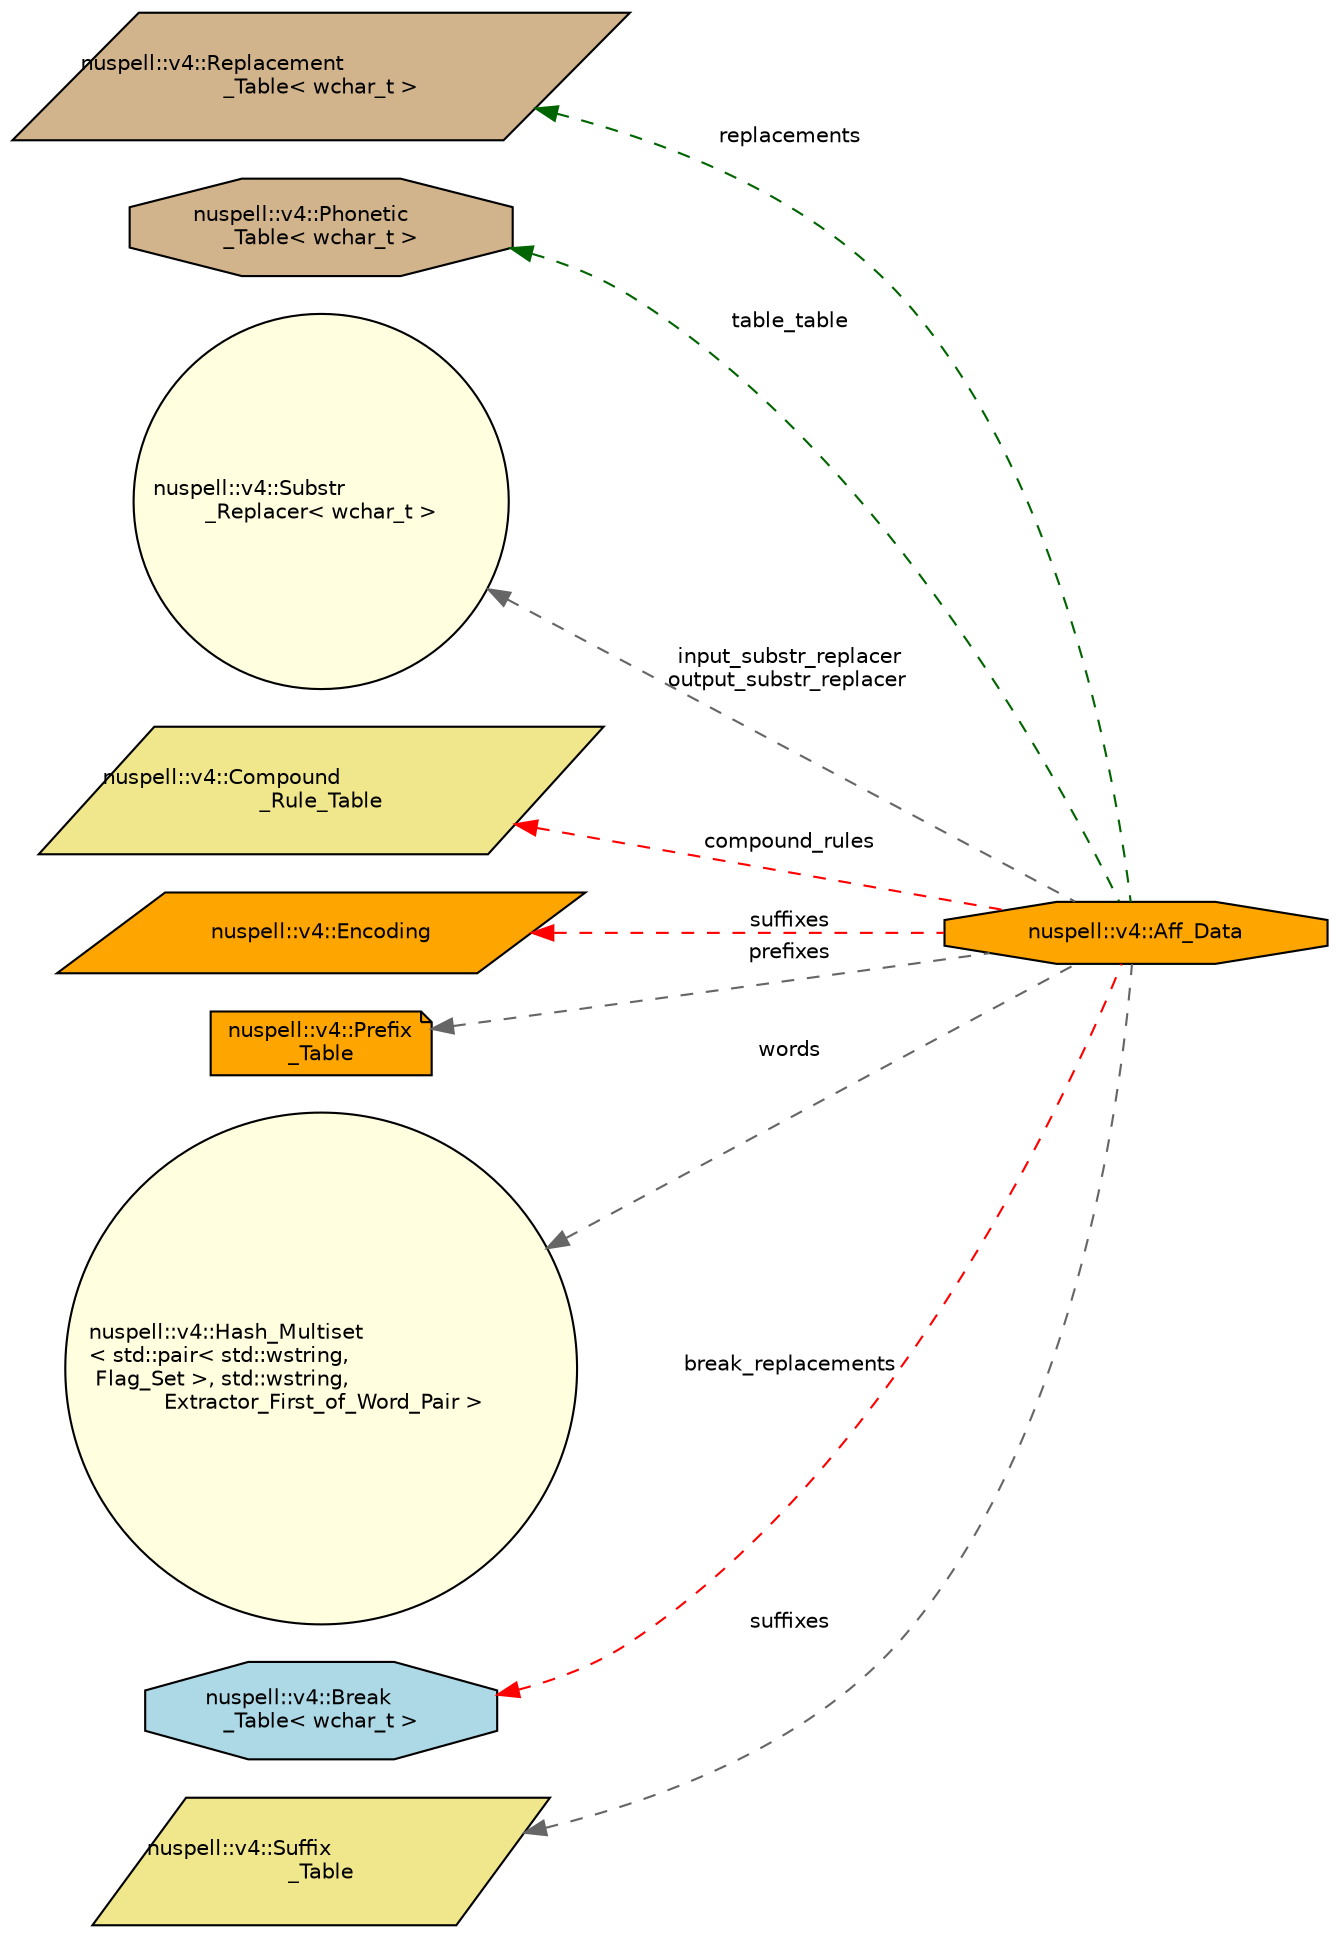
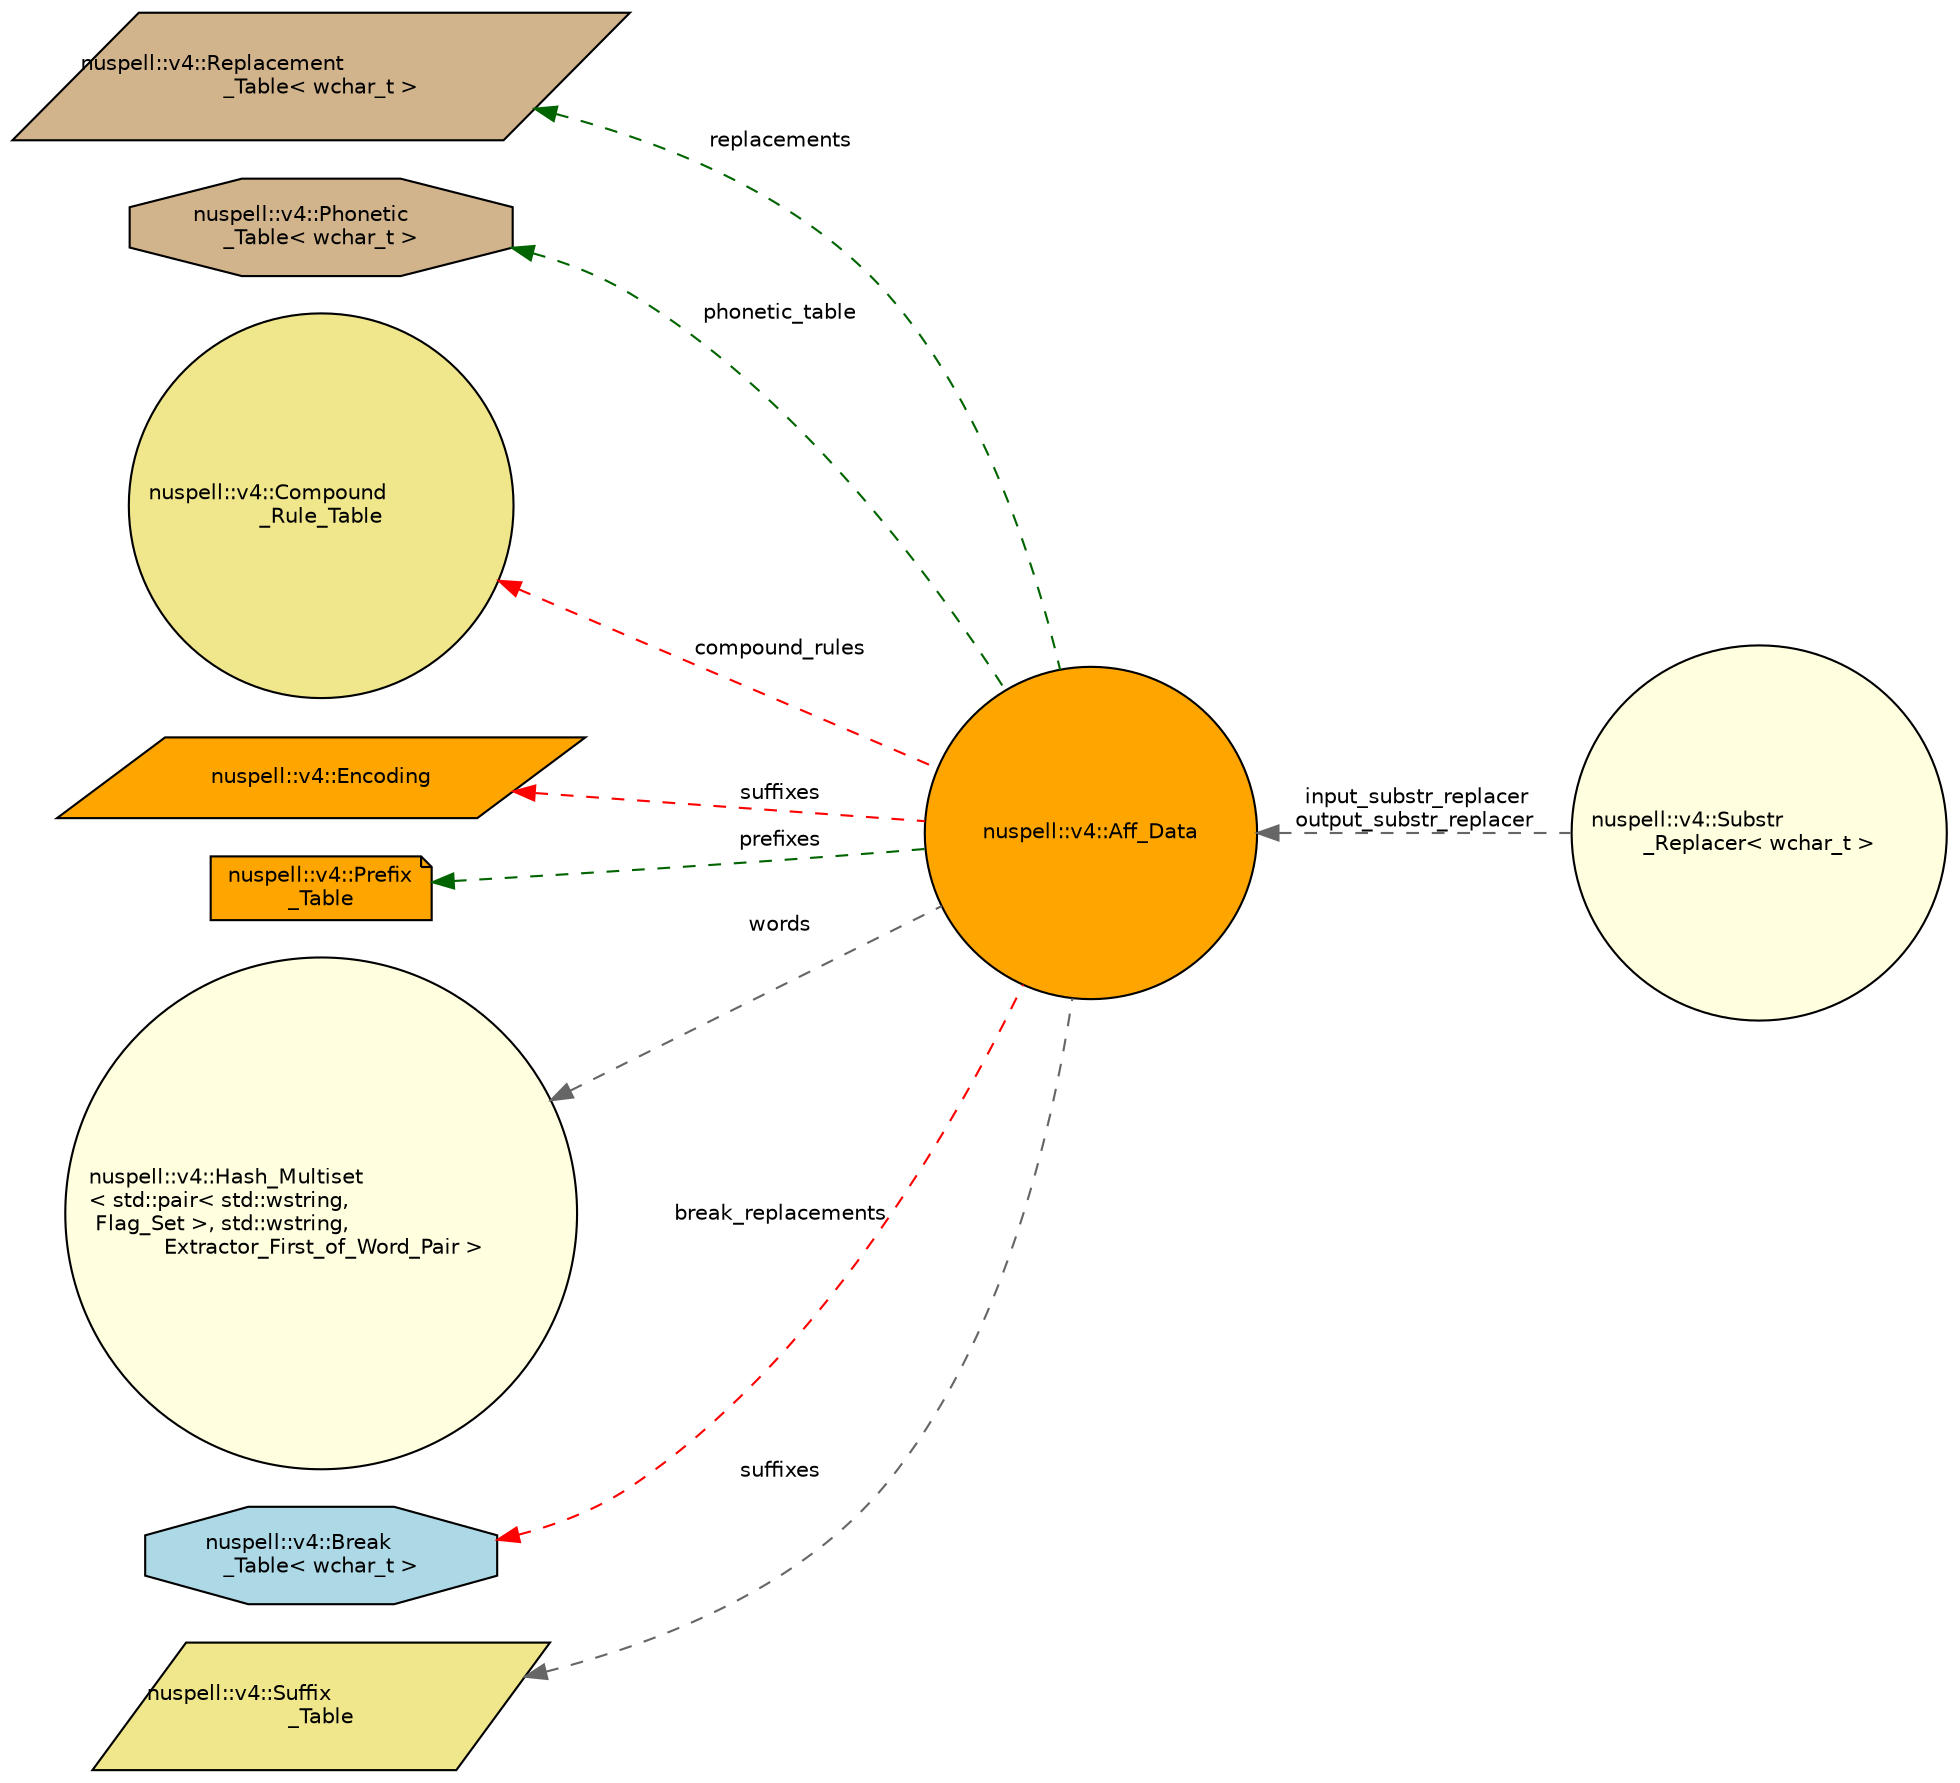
(787, 322) -> (777, 313)
(791, 750) -> (1425, 833)
(321, 790) -> (321, 506)
(1136, 933) -> (1091, 833)
(721, 990) -> (690, 866)
